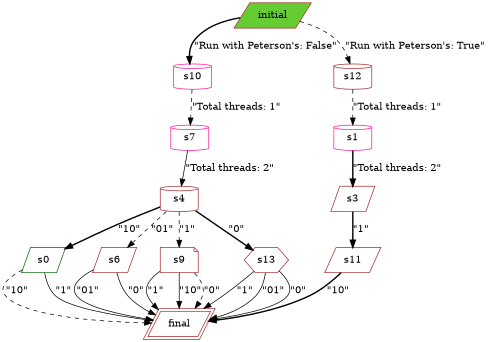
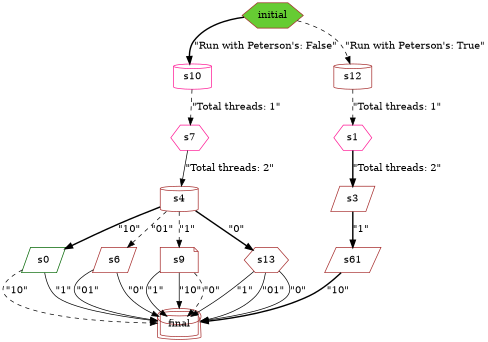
(273, 15) -> (273, 15)
(190, 138) -> (190, 138)
(353, 138) -> (353, 138)
(353, 260) -> (353, 260)
(179, 324) -> (179, 324)
